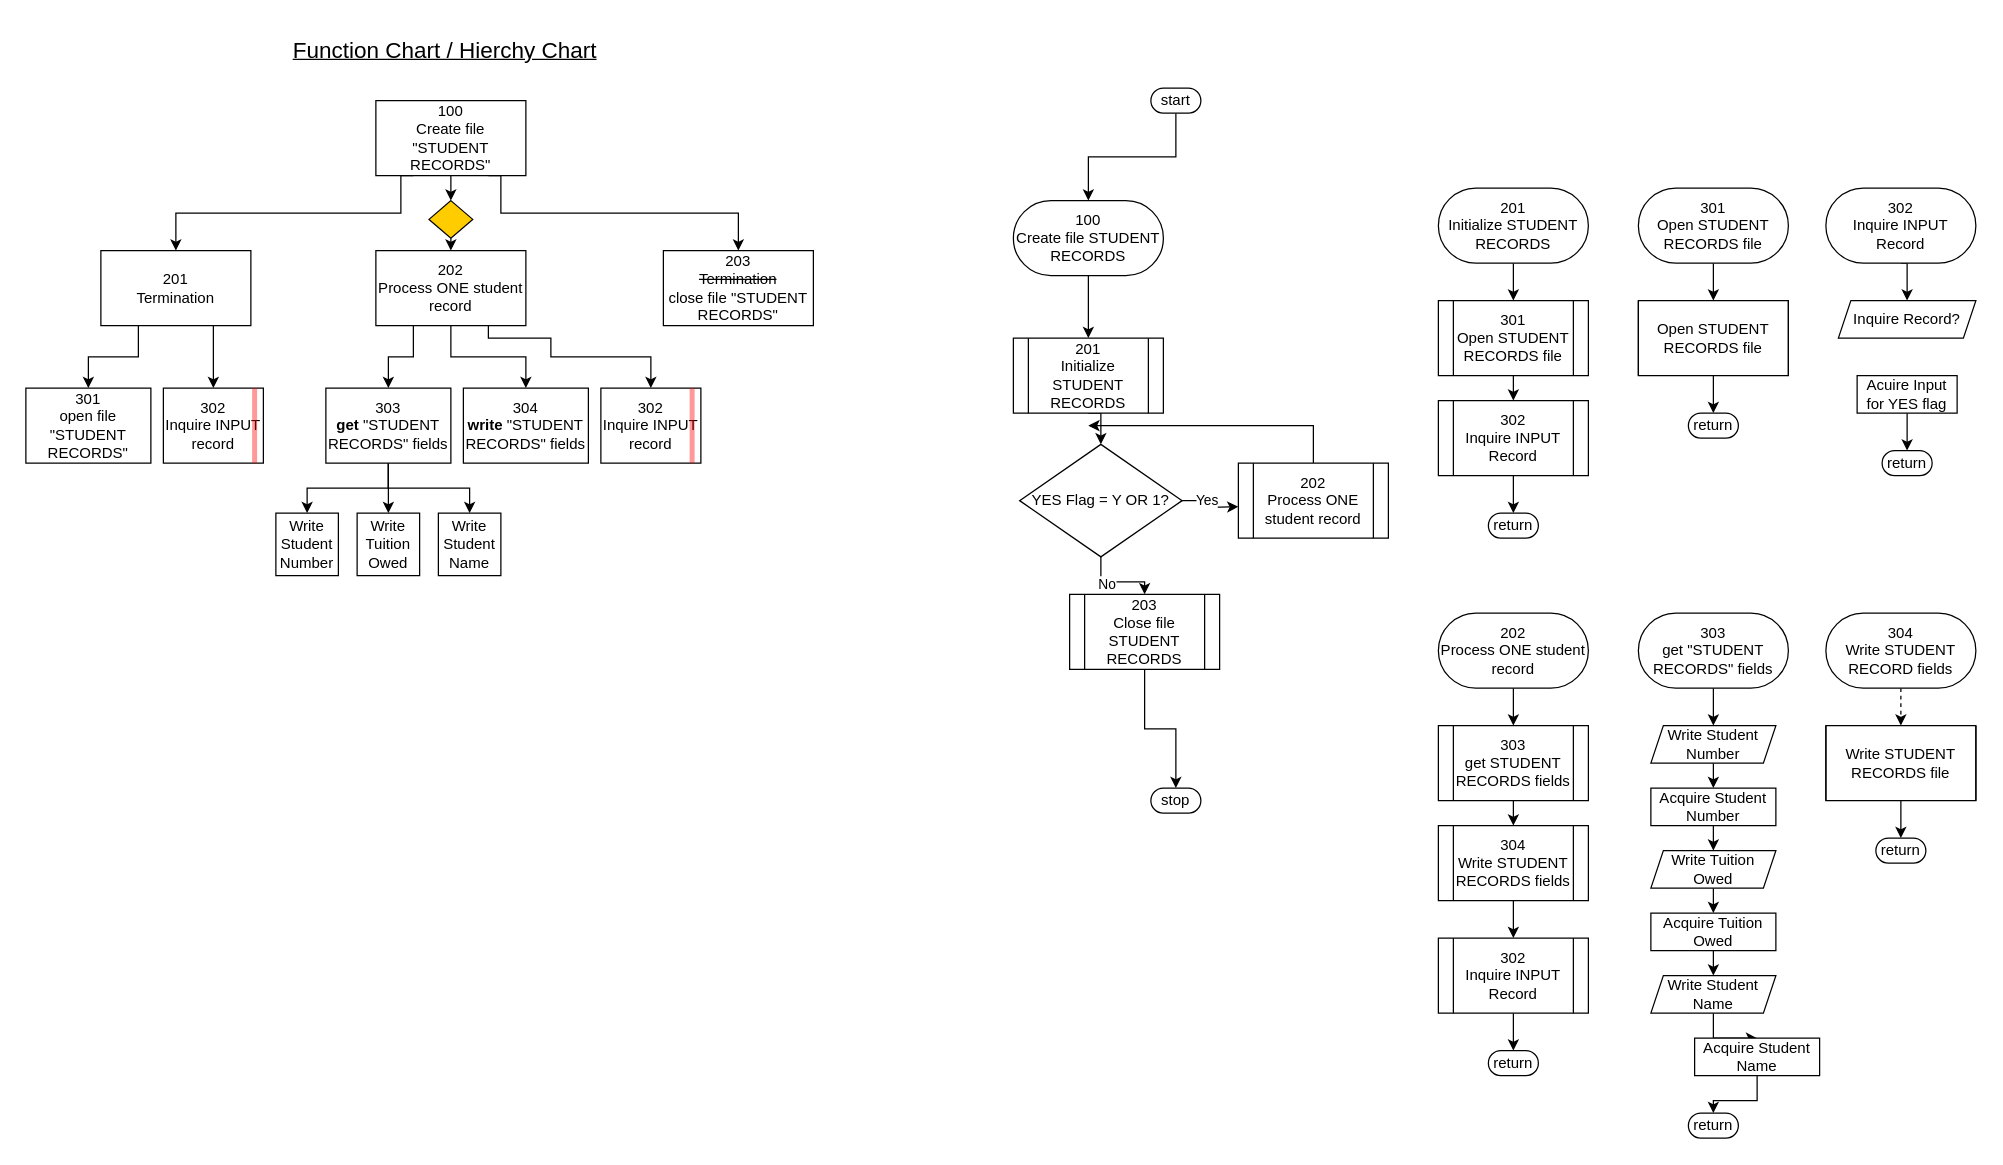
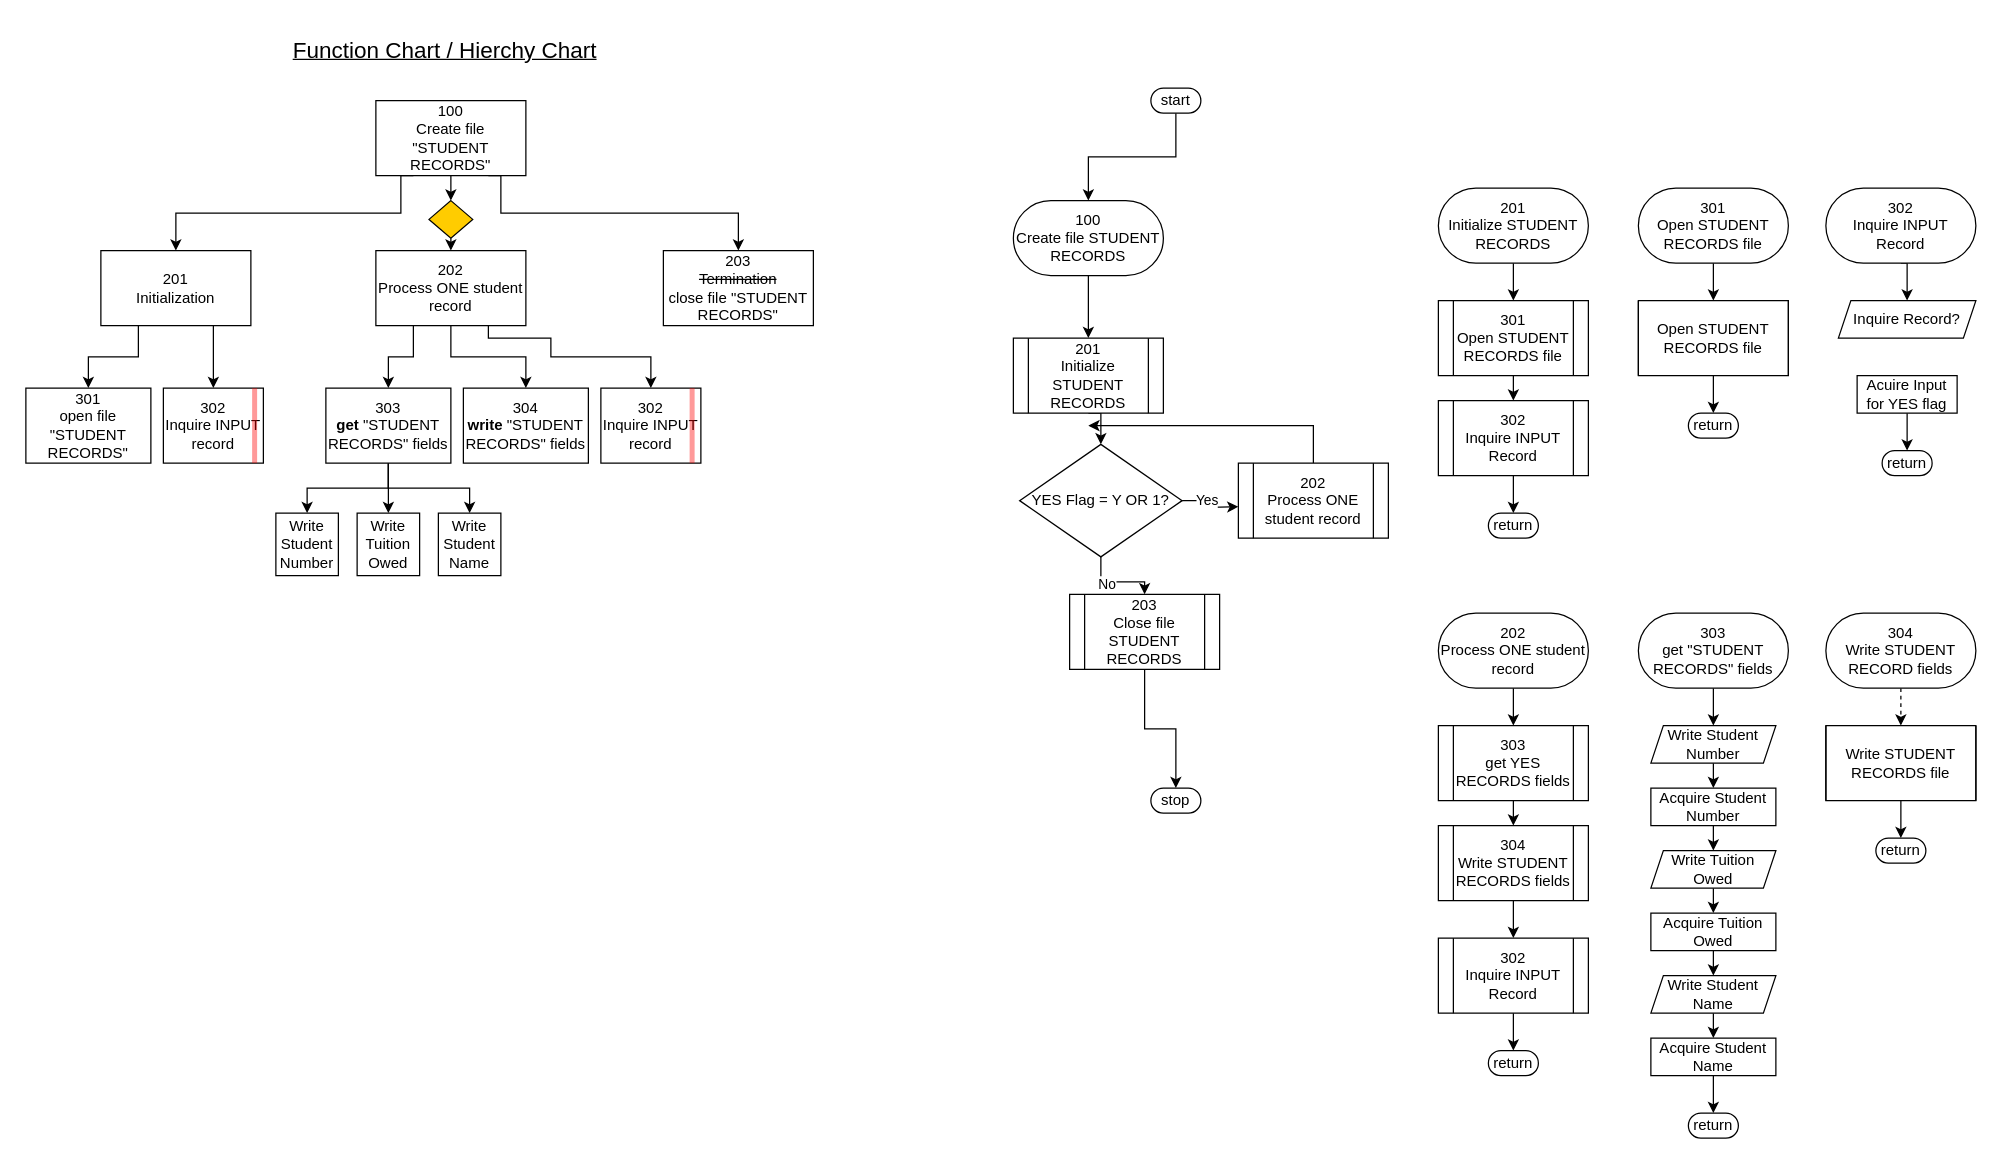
(176, 288) -> (176, 288)
(1513, 763) -> (1513, 763)
(1757, 1057) -> (1713, 1057)
